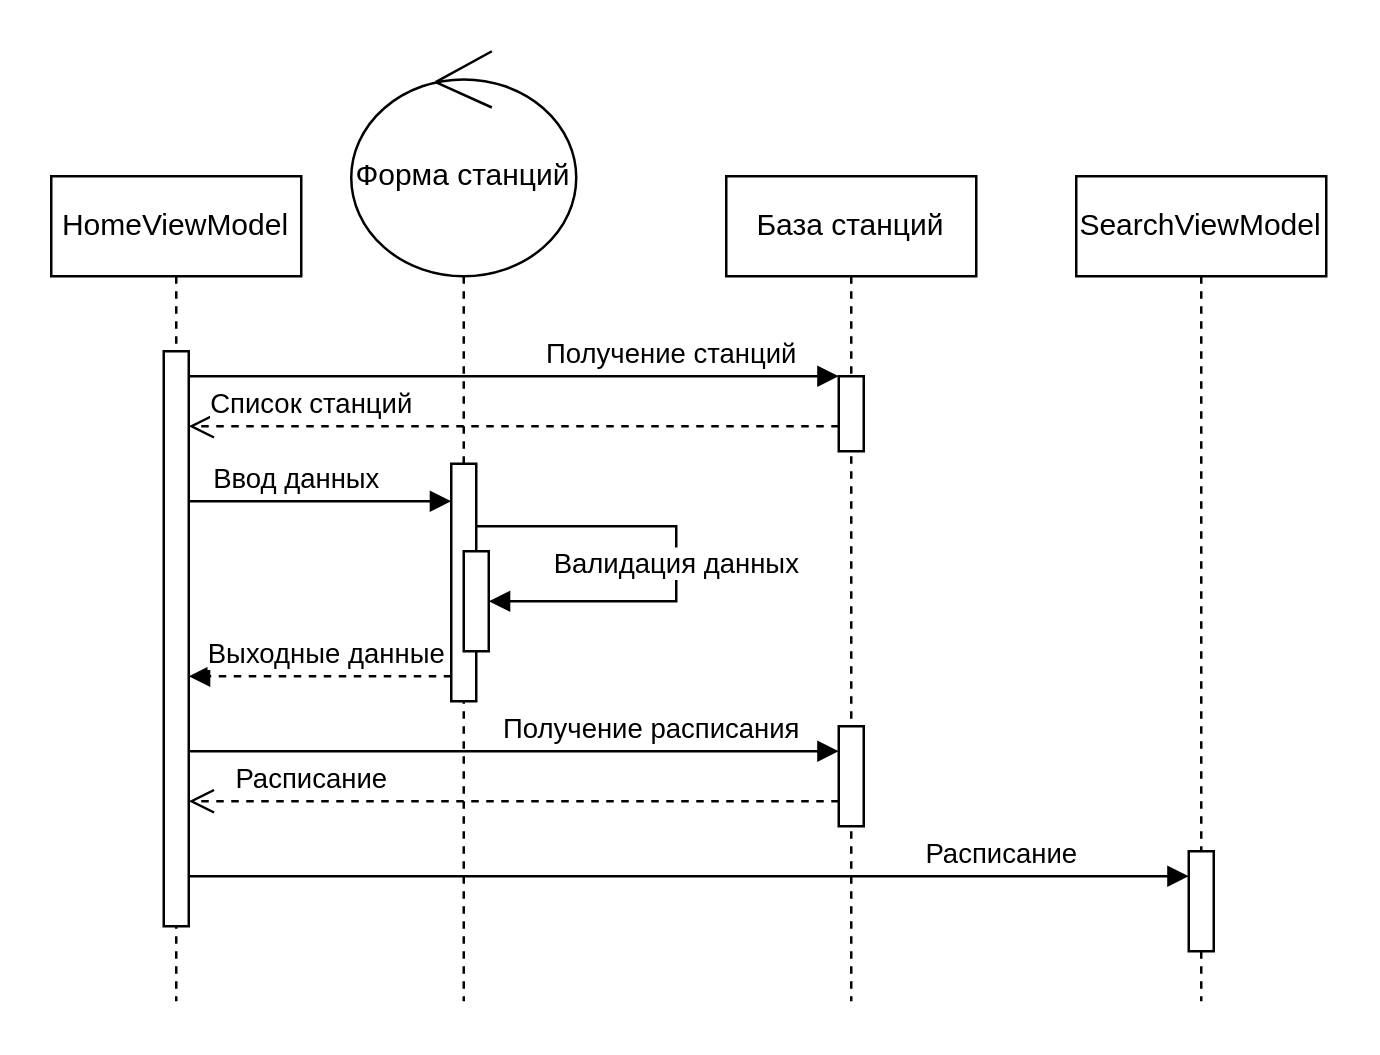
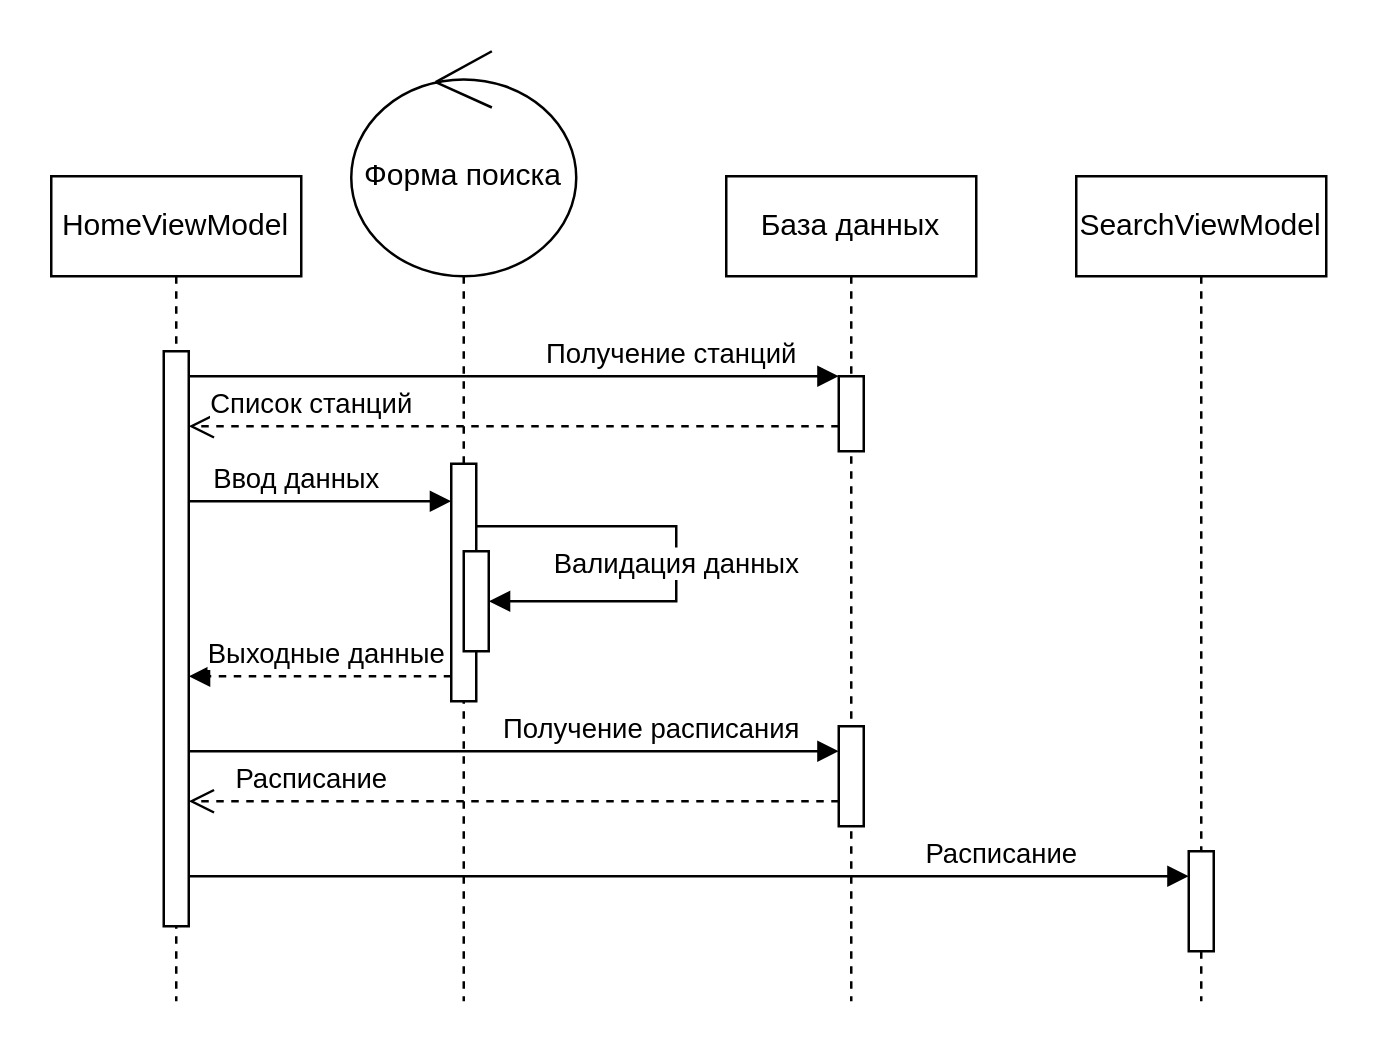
(464, 177) -> (464, 177)
(851, 226) -> (851, 226)
